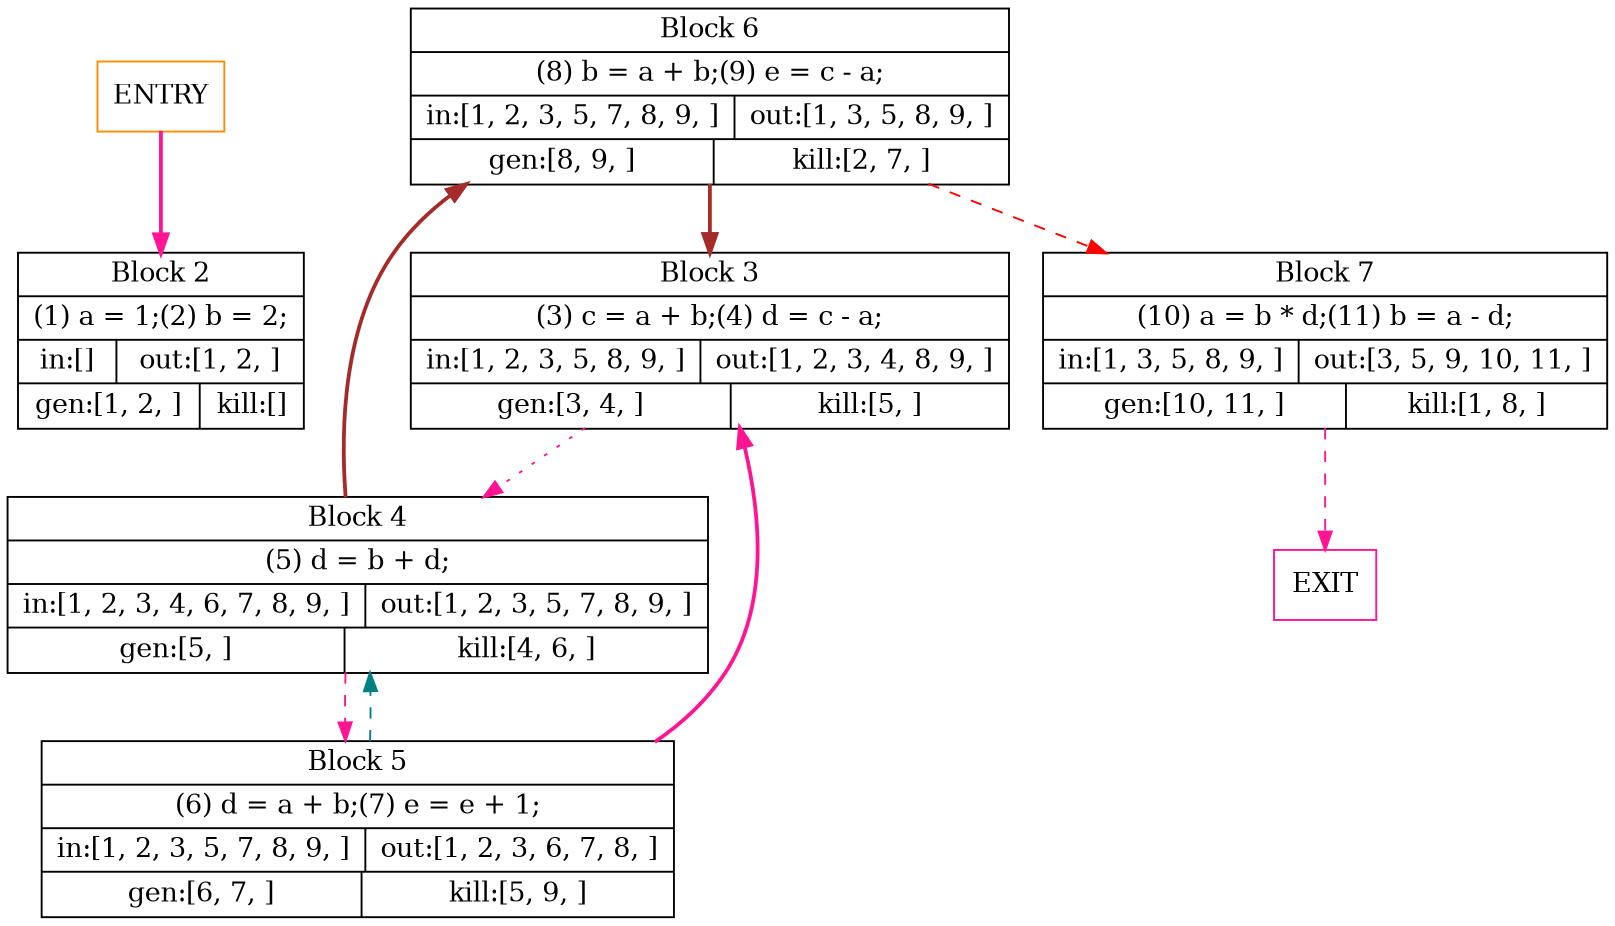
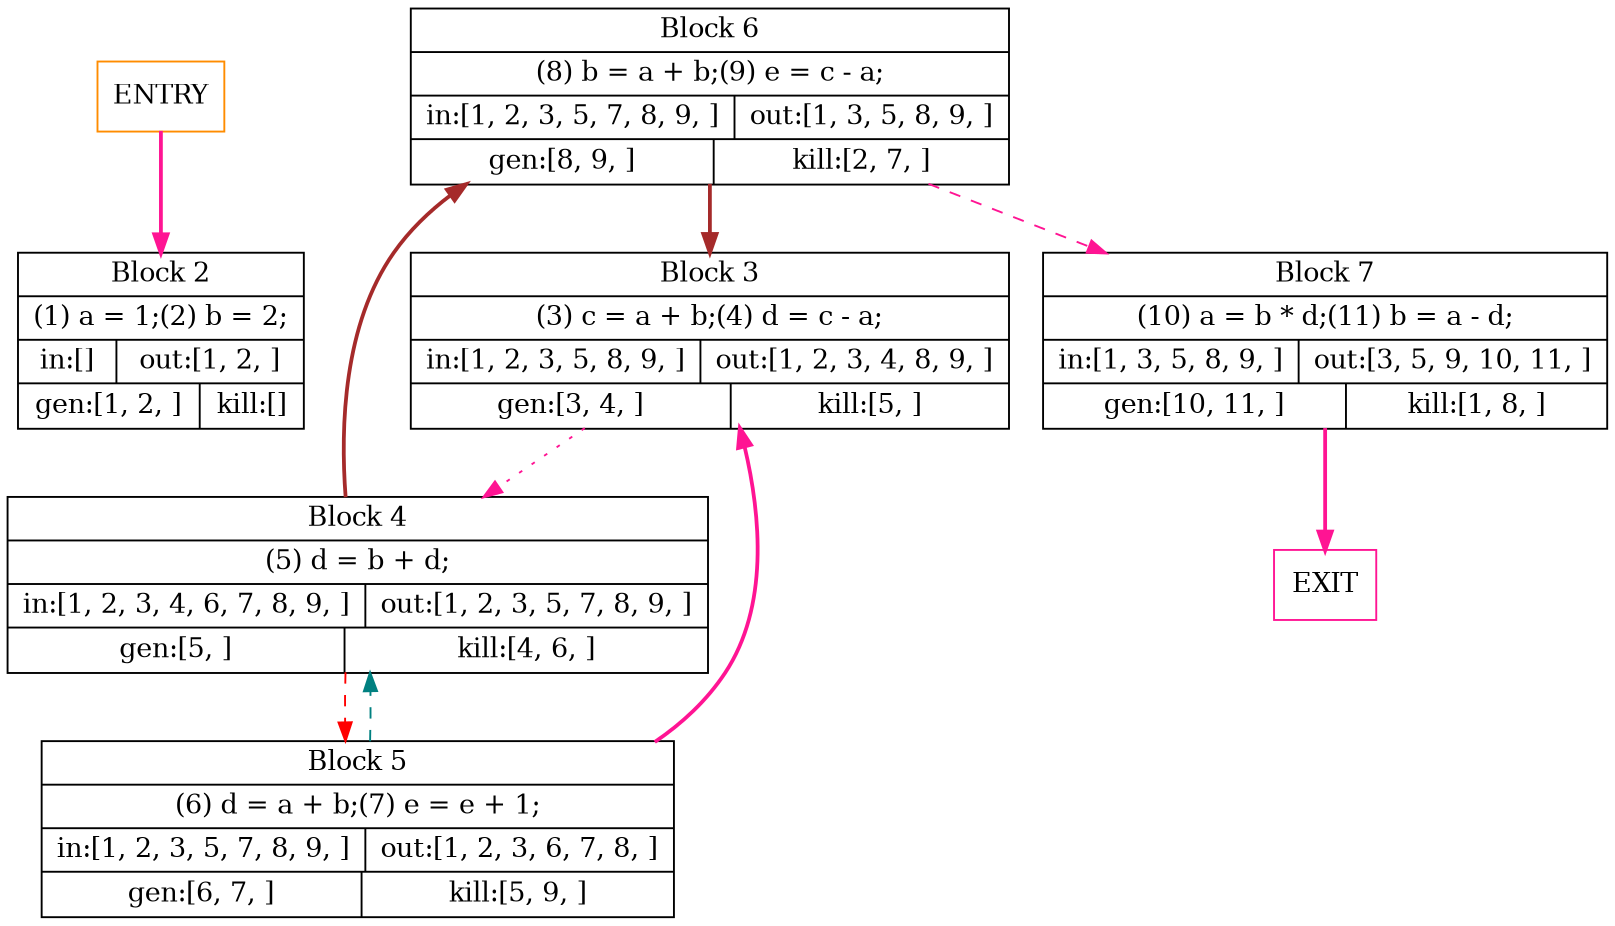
(1009, 215) -> (1009, 215)
(1325, 480) -> (1325, 480)
(345, 697) -> (345, 697)
